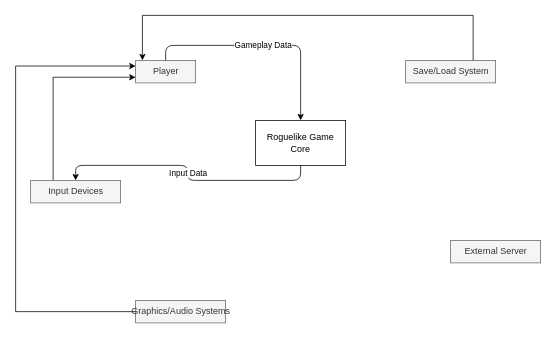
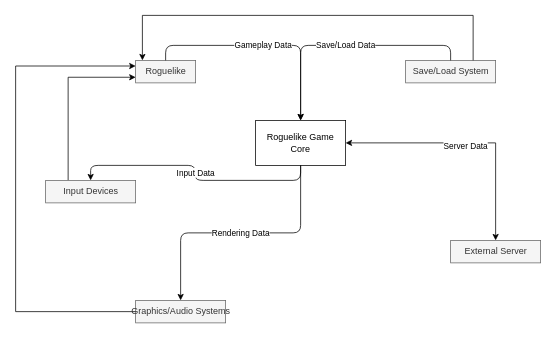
none -> (381, 45)
(166, 71) -> (166, 71)
none -> (495, 163)
(75, 192) -> (90, 192)
none -> (180, 263)
